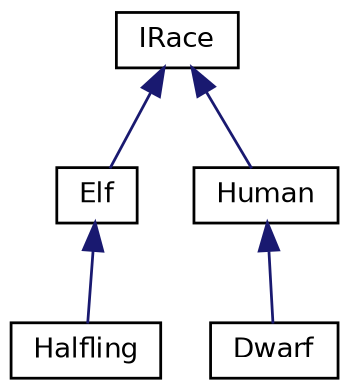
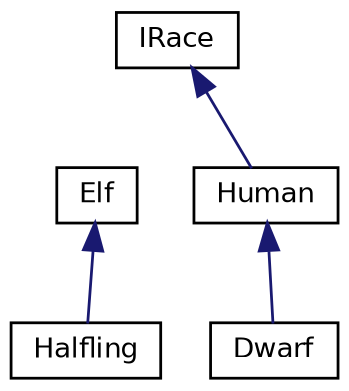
(130, 131) -> none
